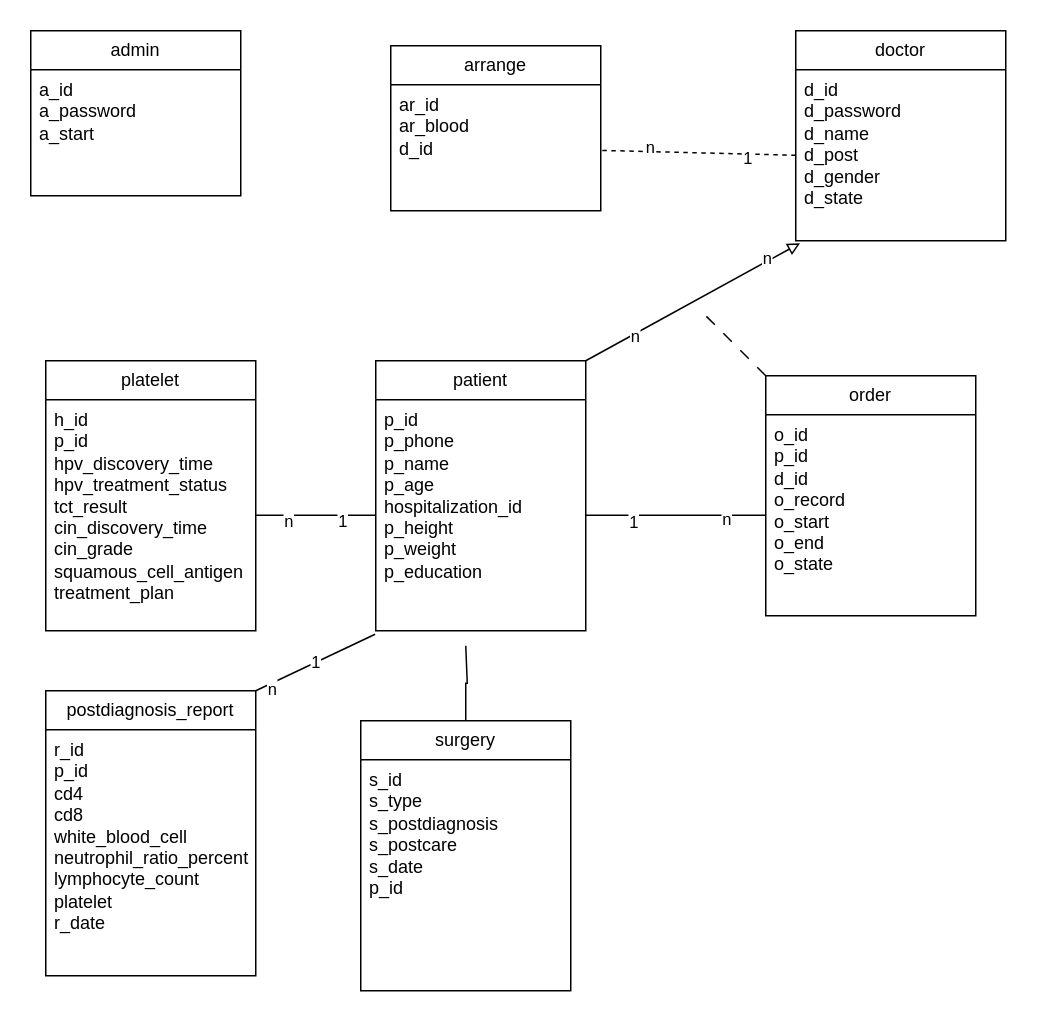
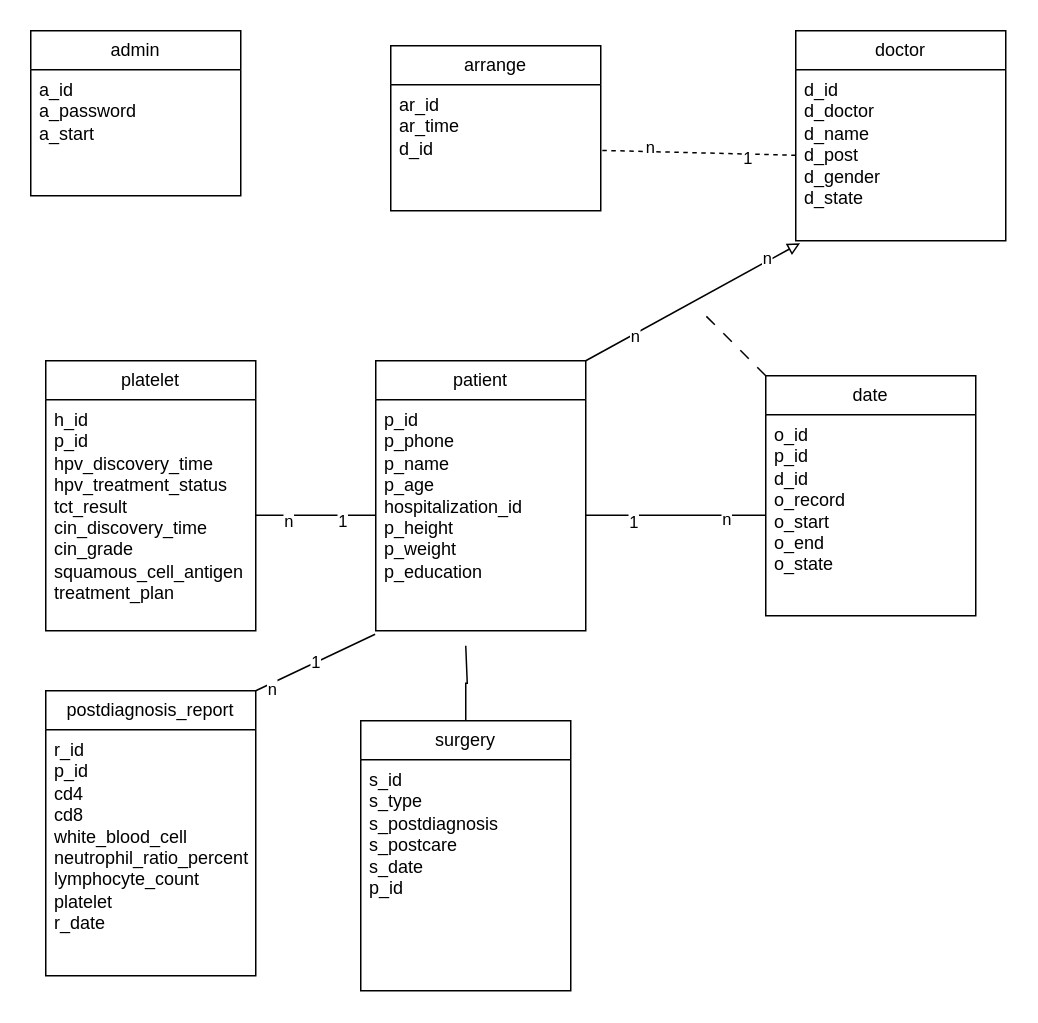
(438, 128) -> (433, 128)
(855, 145) -> (845, 145)
(871, 395) -> (871, 395)
